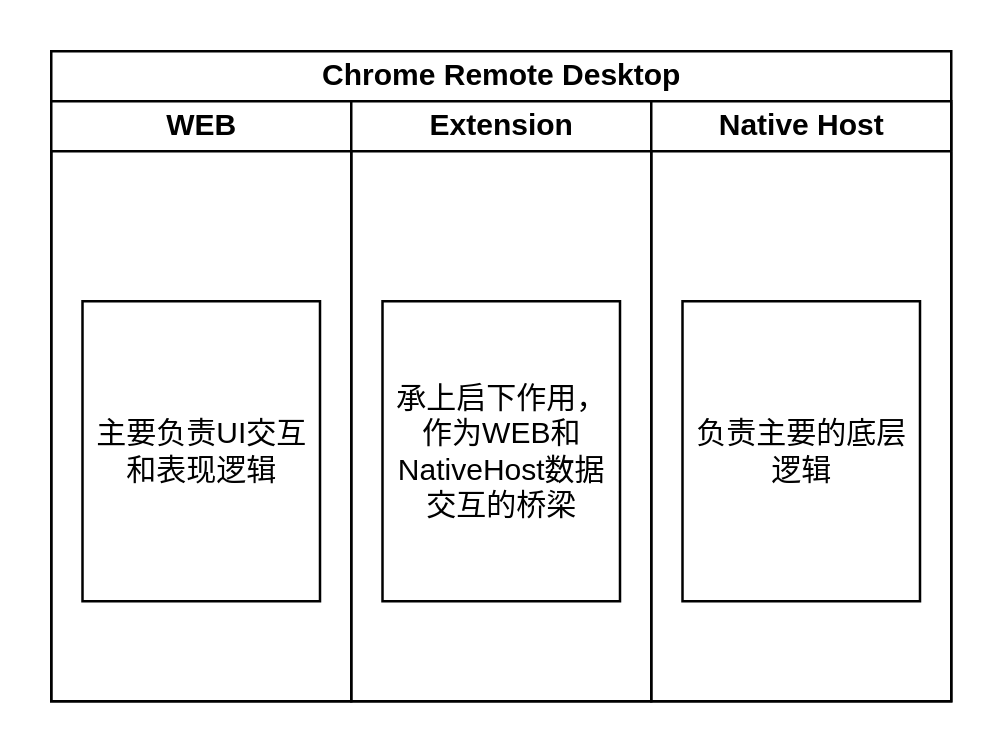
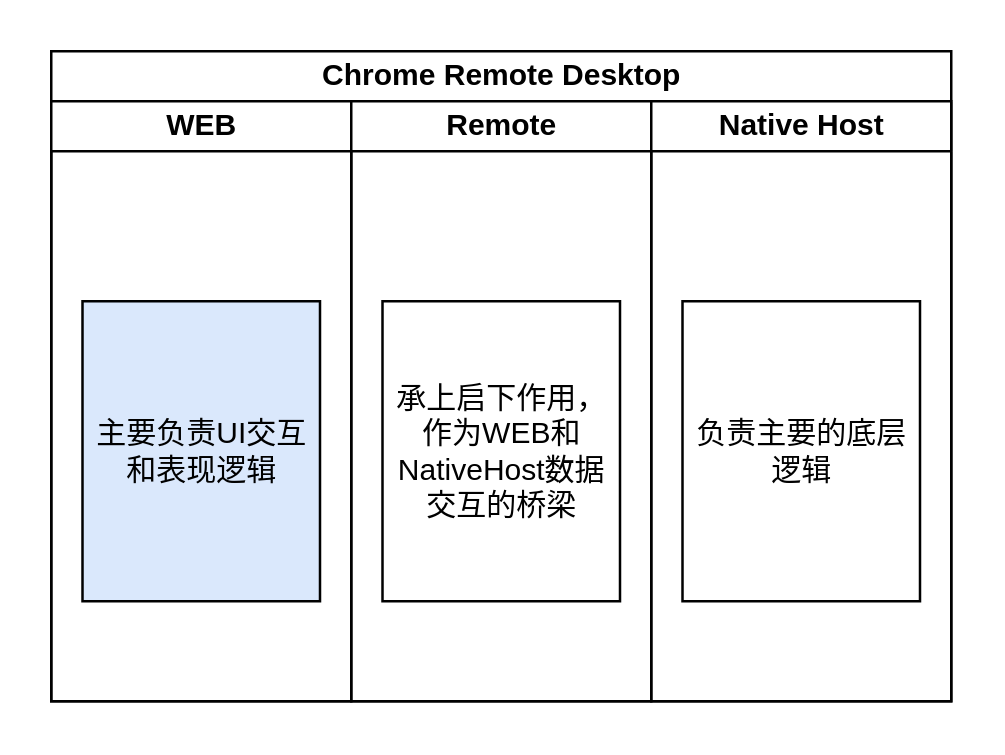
(503, 126) -> (503, 126)
(201, 451) -> (201, 451)
